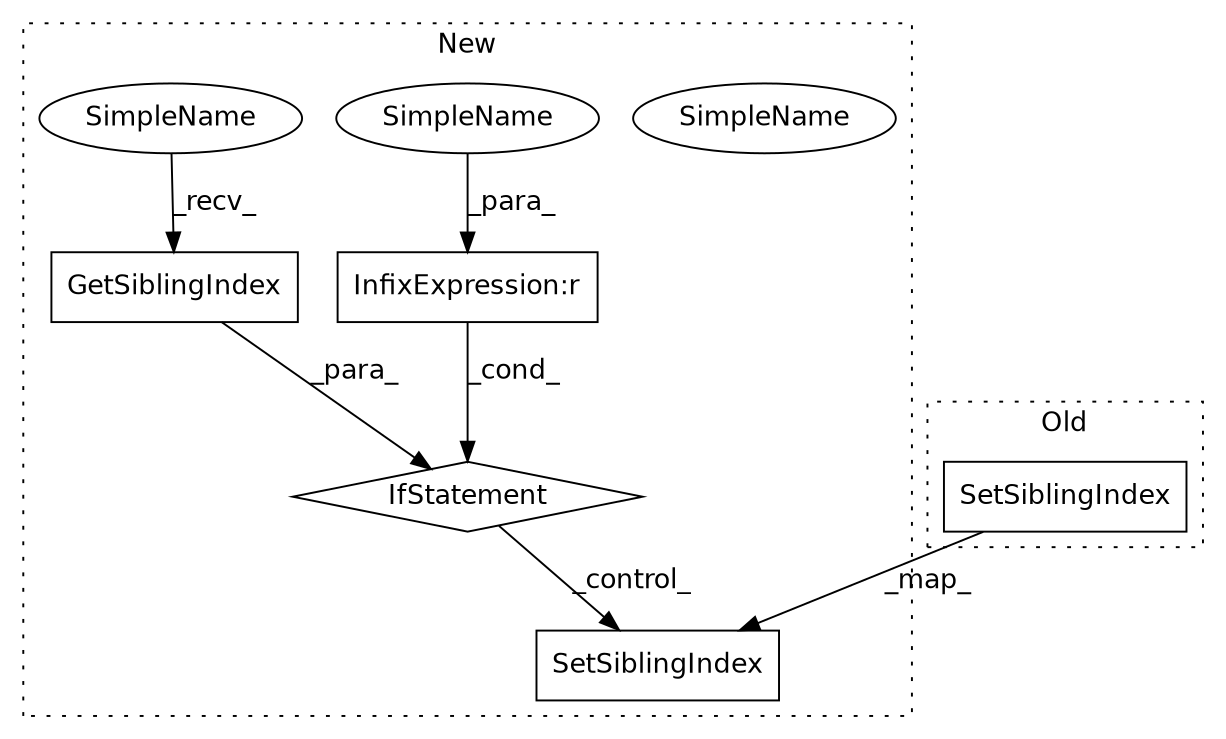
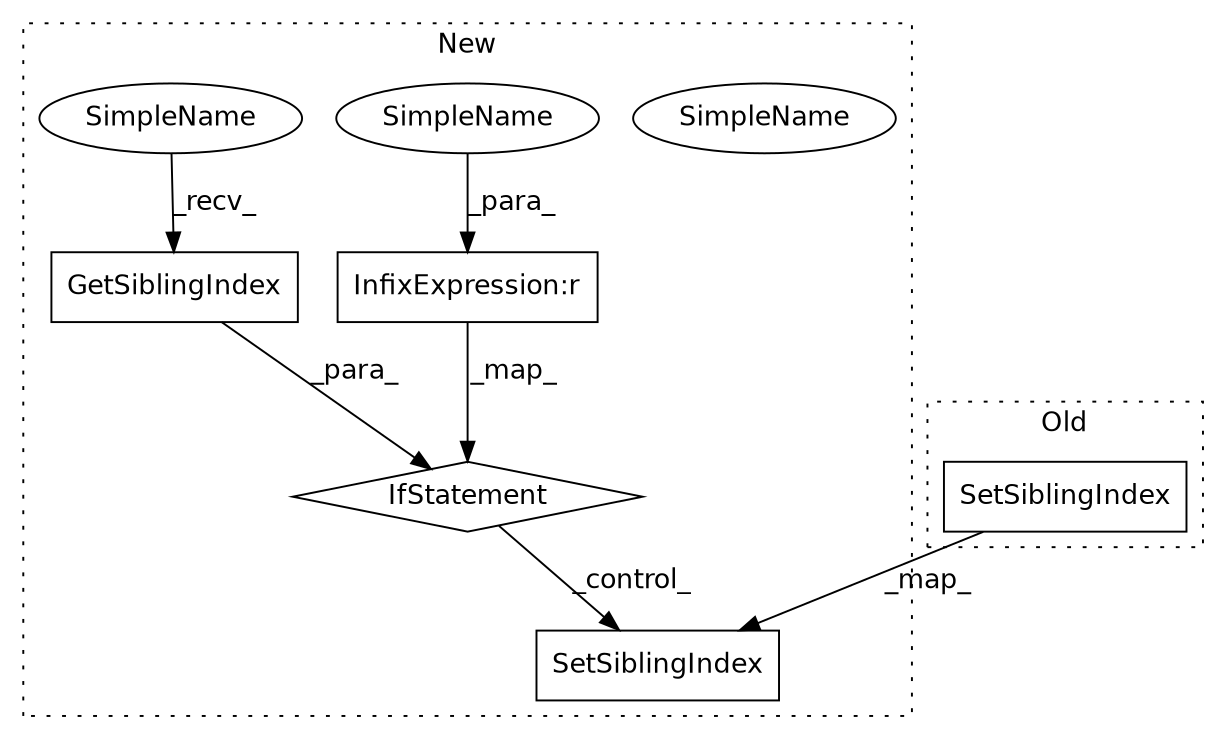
(514, 372) -> (514, 372)
